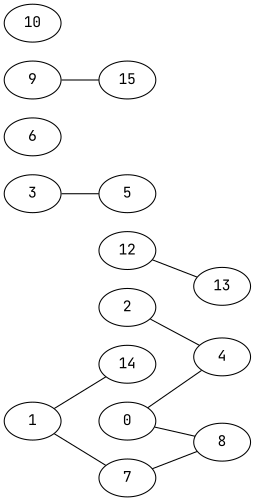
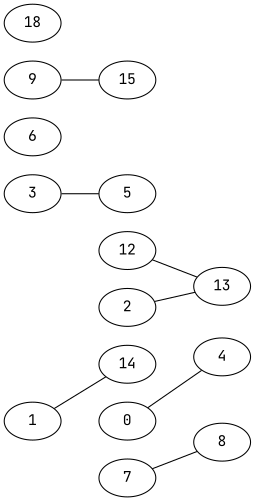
(33, 23) -> (33, 23)
(175, 332) -> (175, 297)
(175, 432) -> none
(80, 450) -> none
